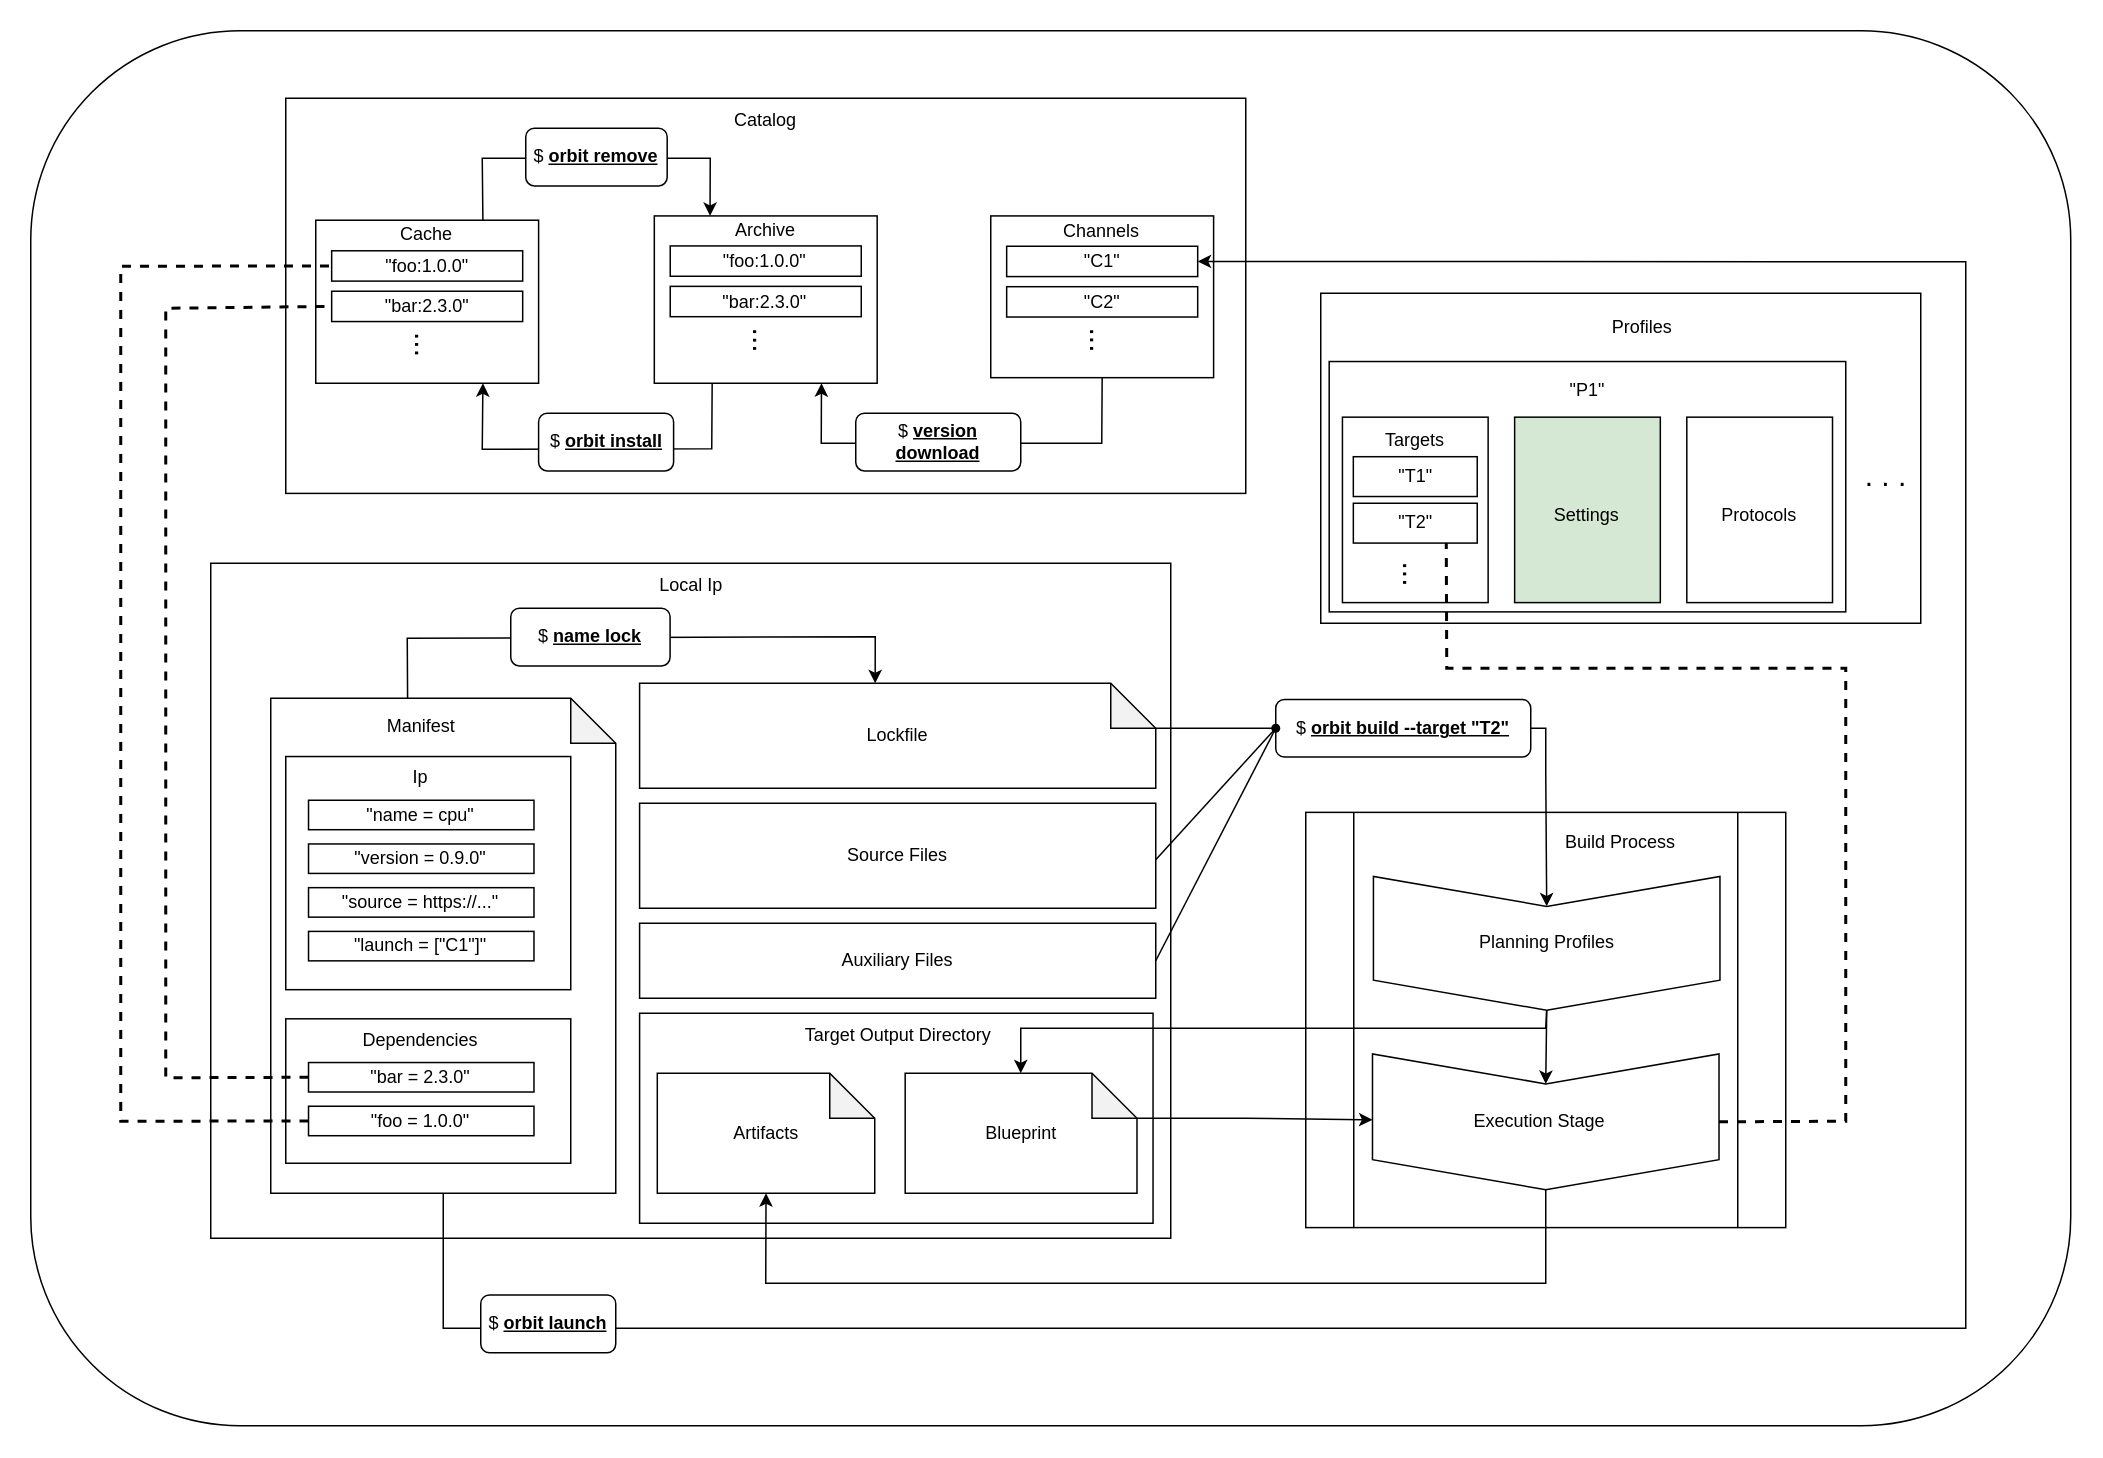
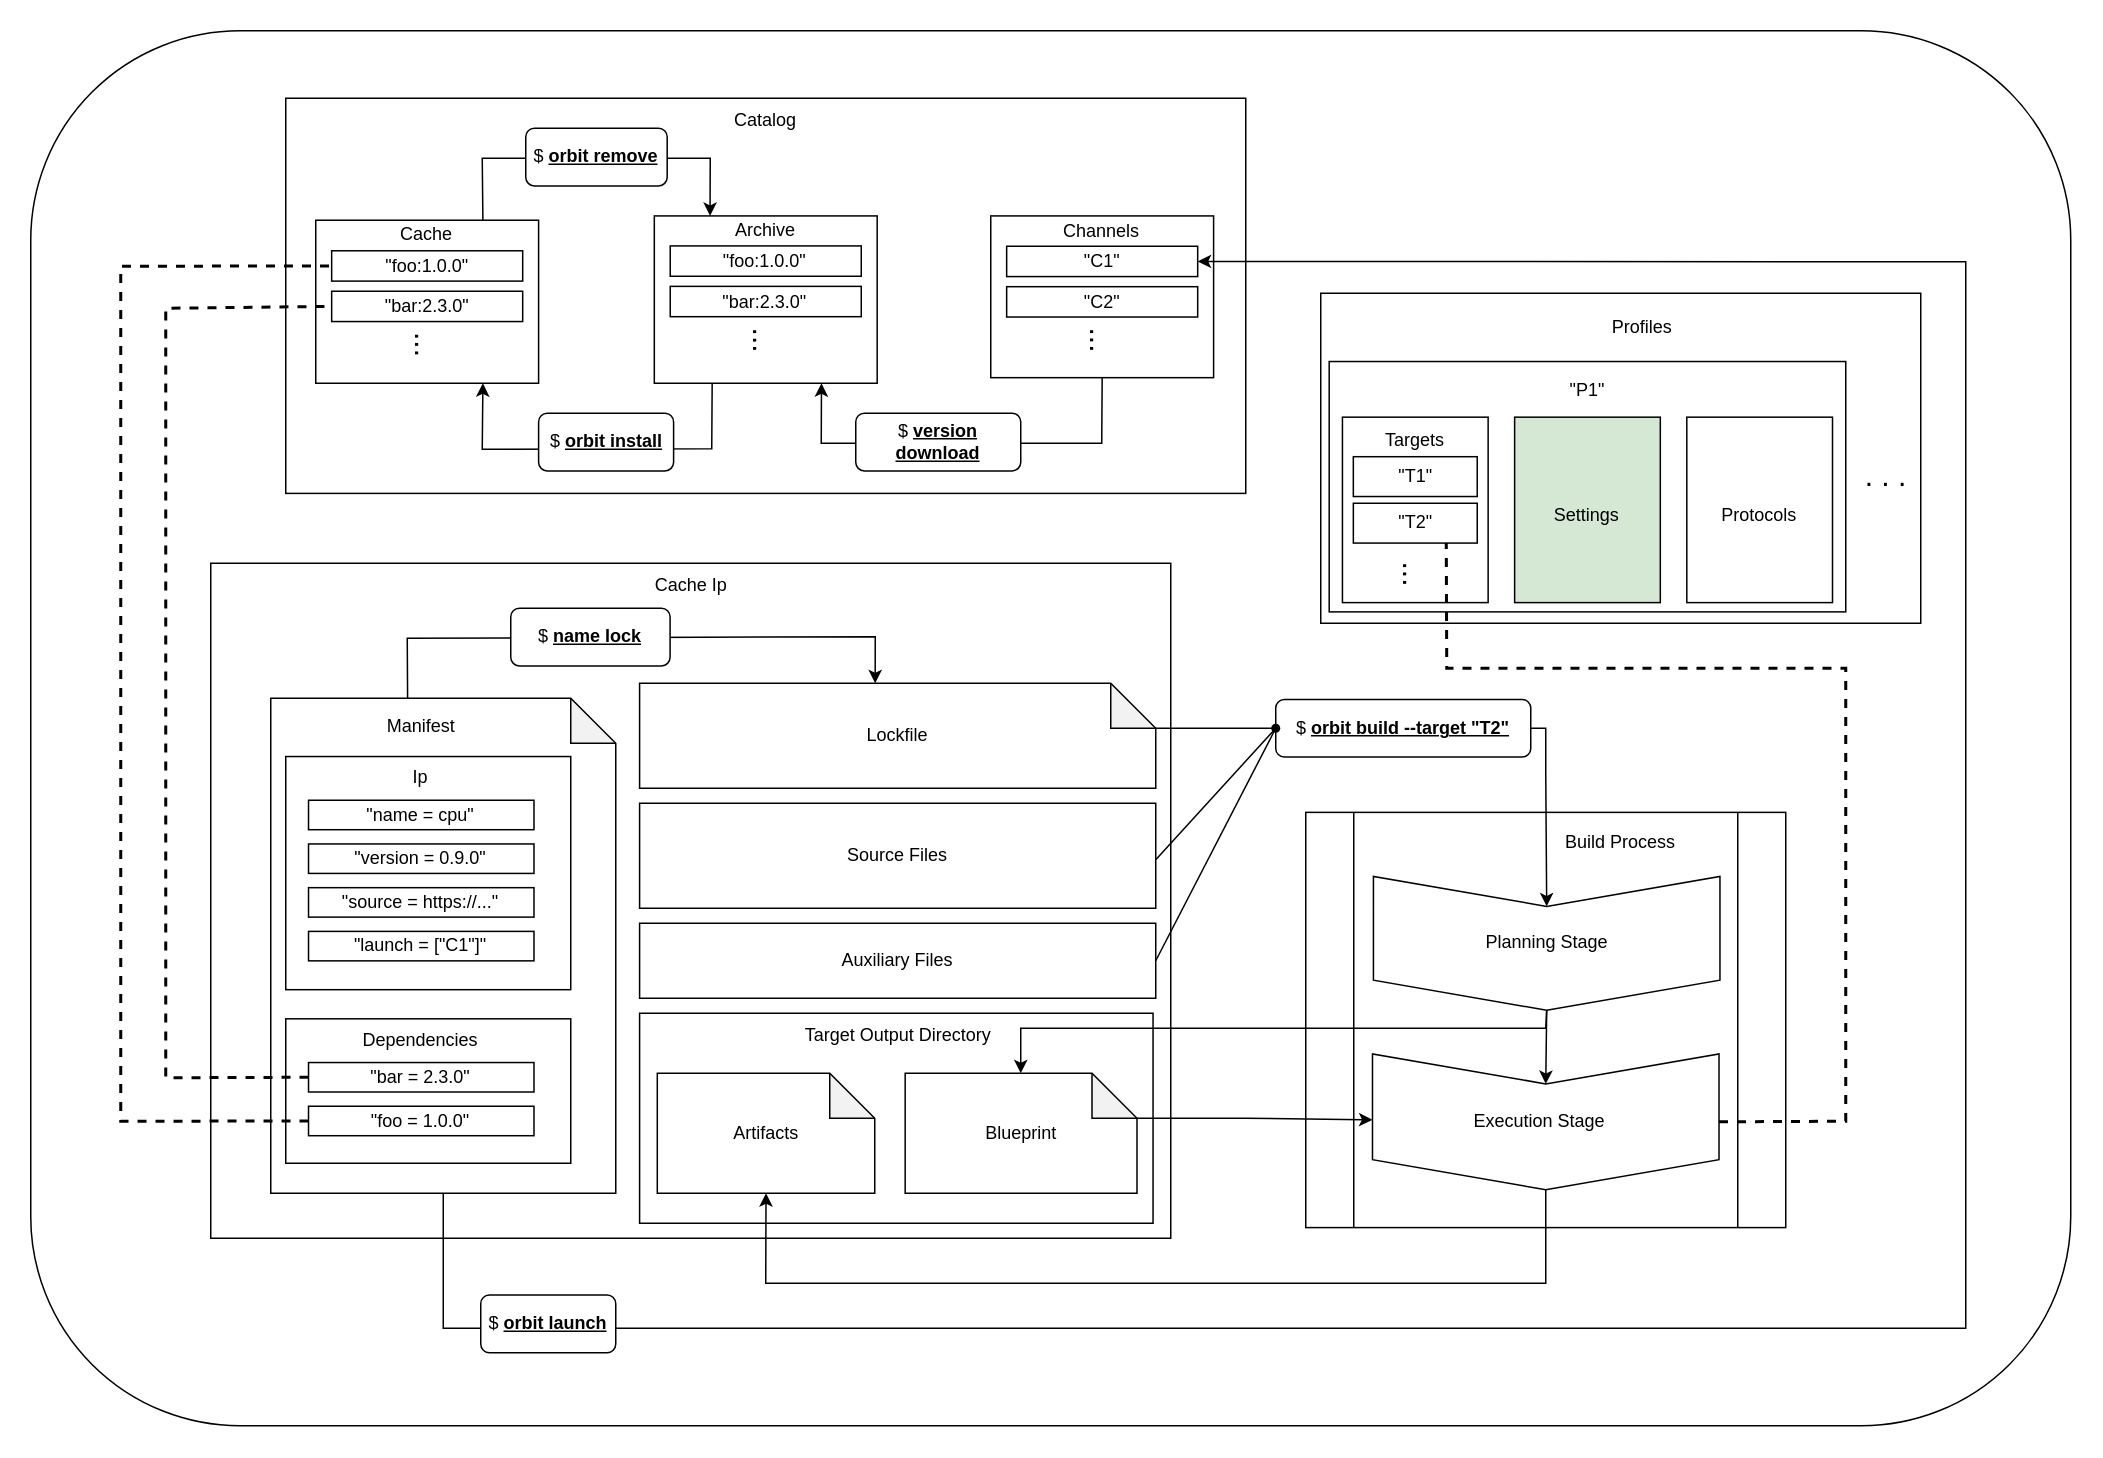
(692, 586) -> (692, 586)
(1547, 943) -> (1547, 943)
